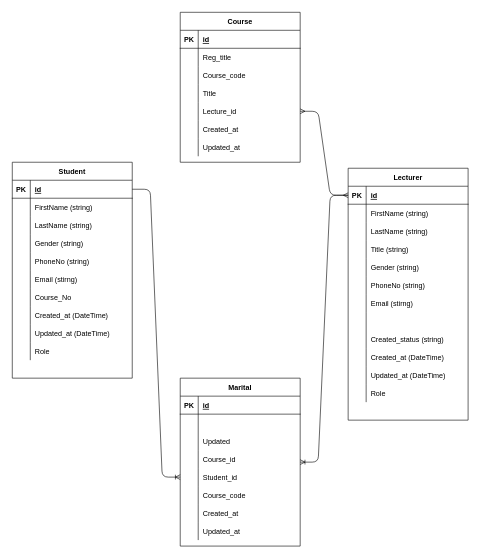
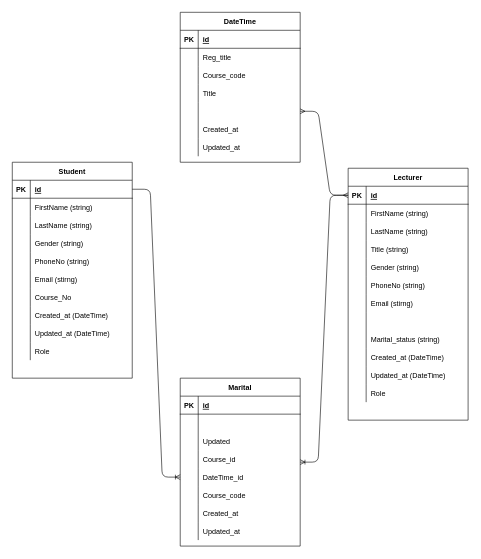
(240, 22) -> (240, 22)
(249, 111) -> none
(415, 340) -> (413, 340)
(222, 478) -> (223, 478)
